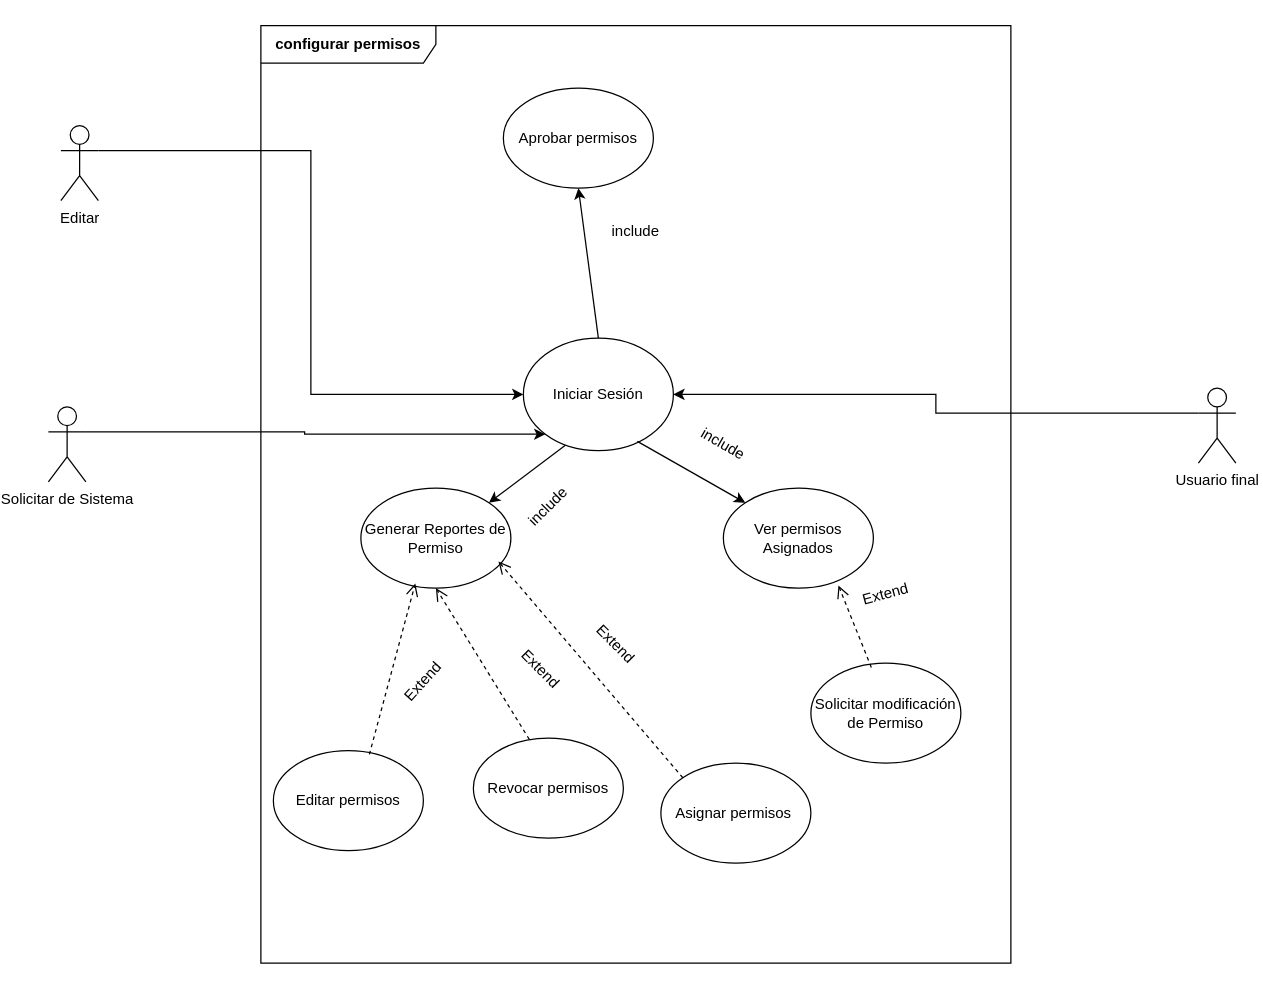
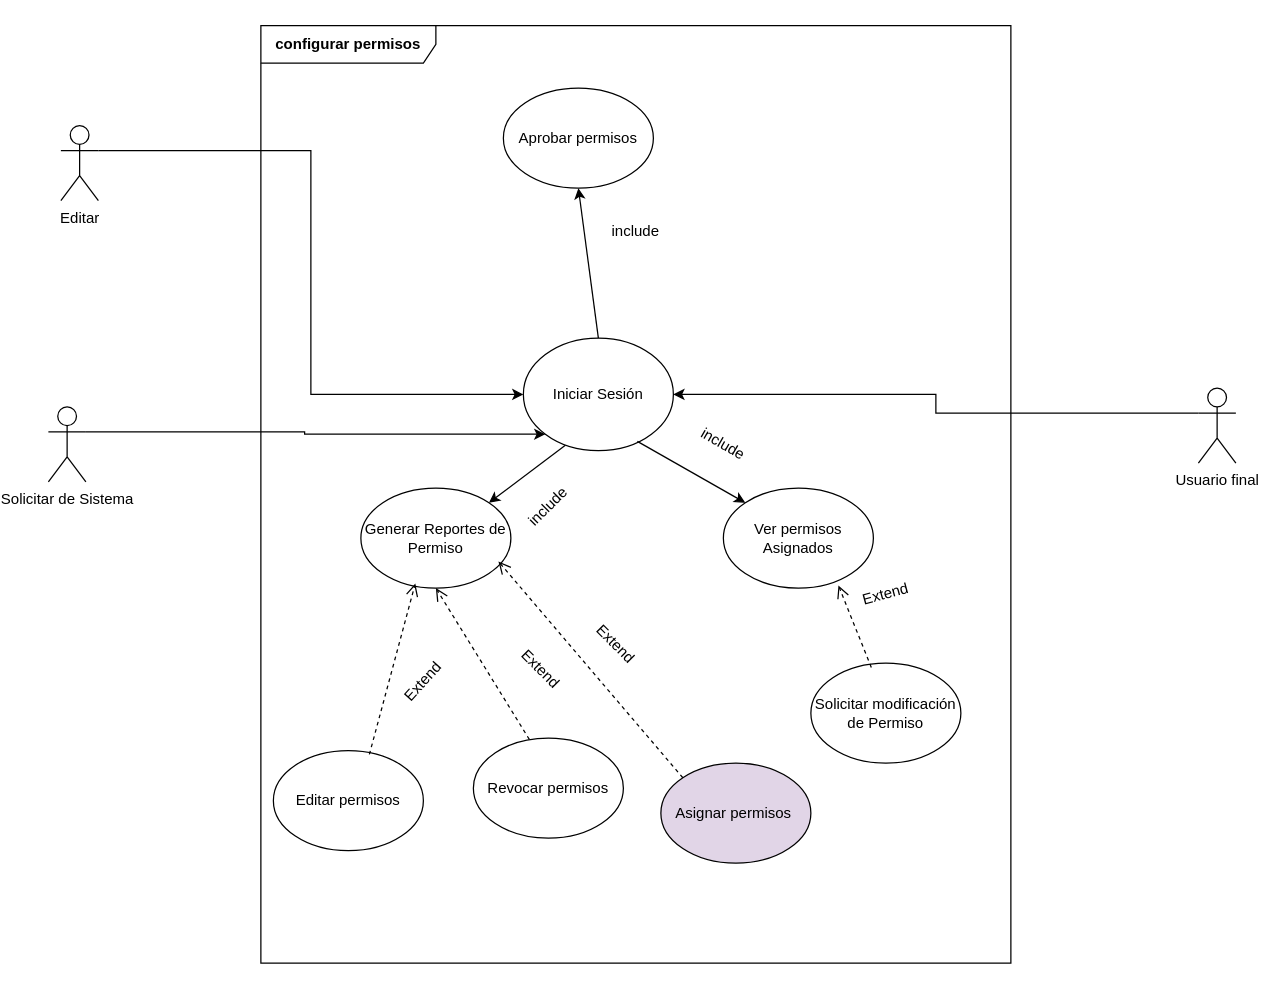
(736, 813) -> (736, 813)
